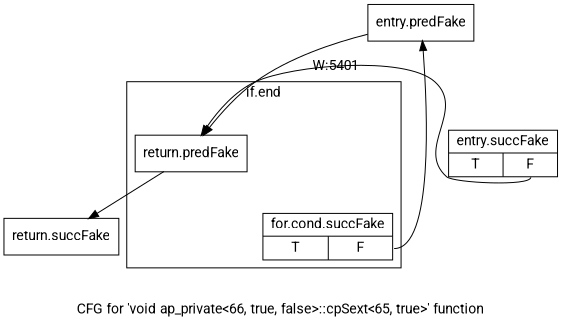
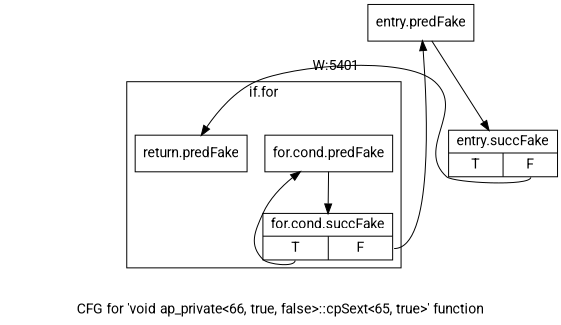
(280, 67) -> (458, 81)
(264, 93) -> (264, 93)
none -> (329, 153)
(61, 237) -> none
